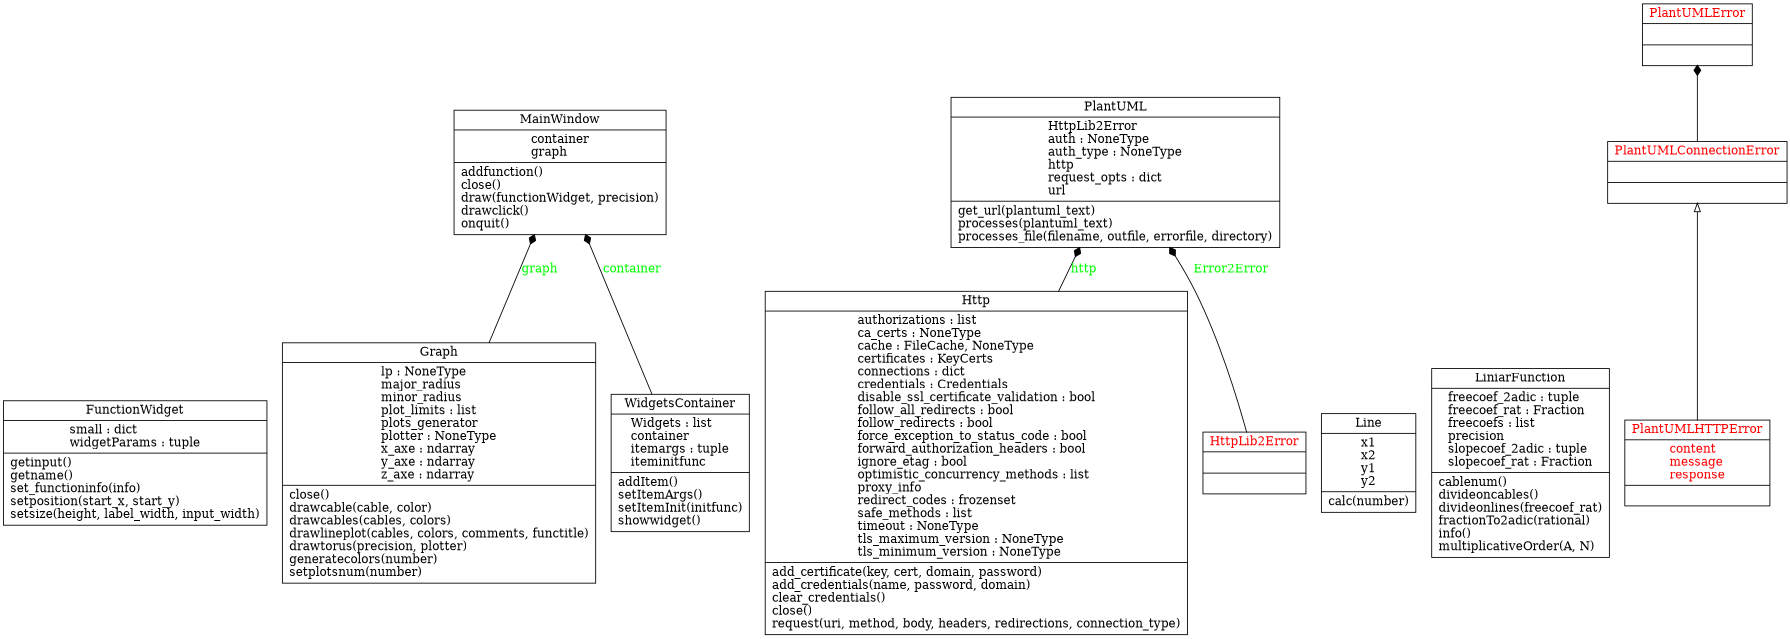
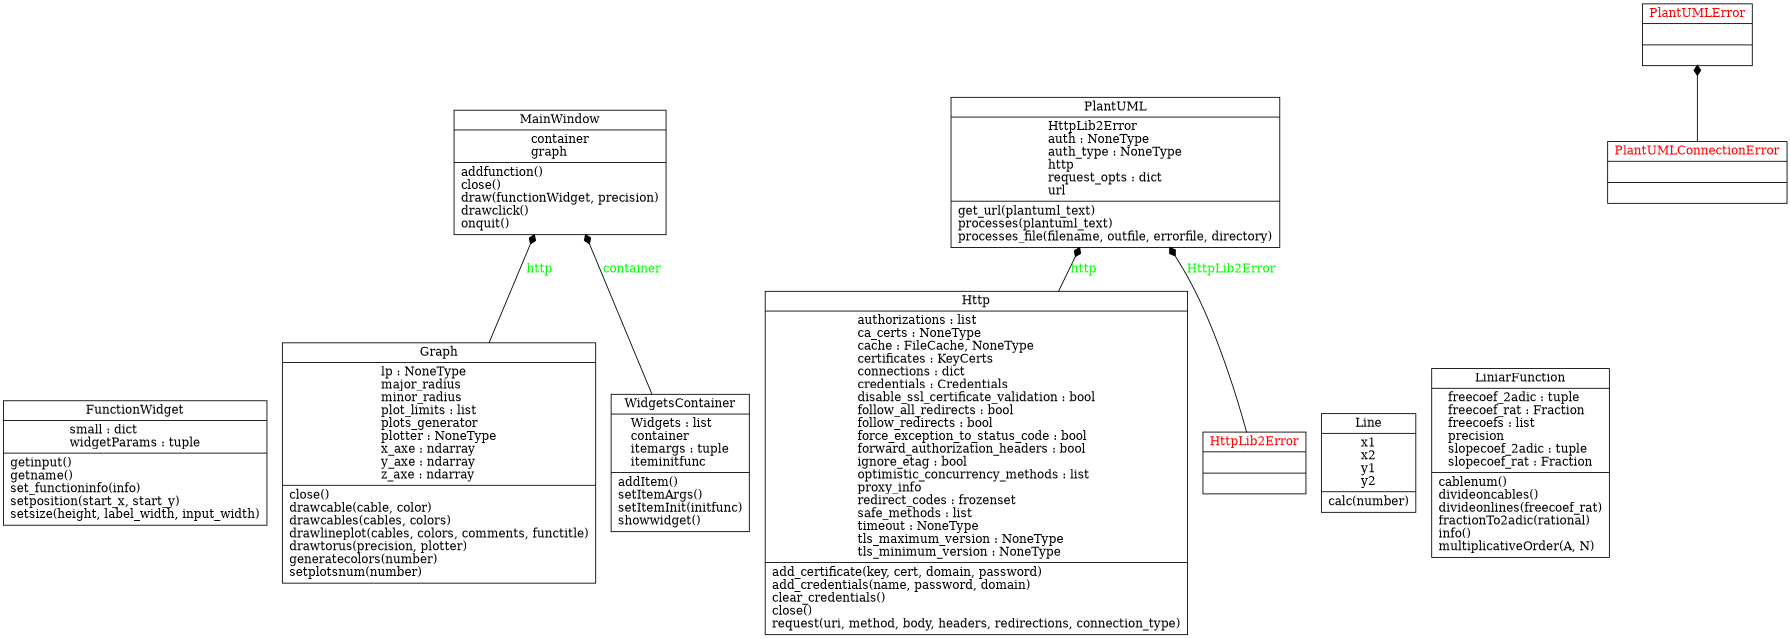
(540, 269) -> (540, 269)
(1231, 269) -> (1231, 269)
(1697, 463) -> none
